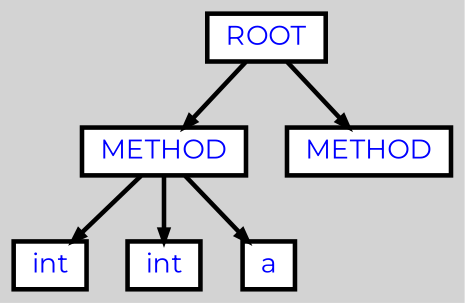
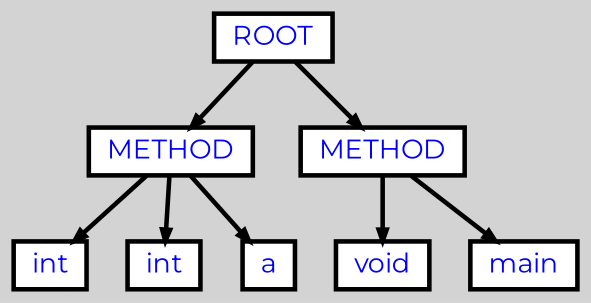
none -> (383, 265)
none -> (524, 265)
